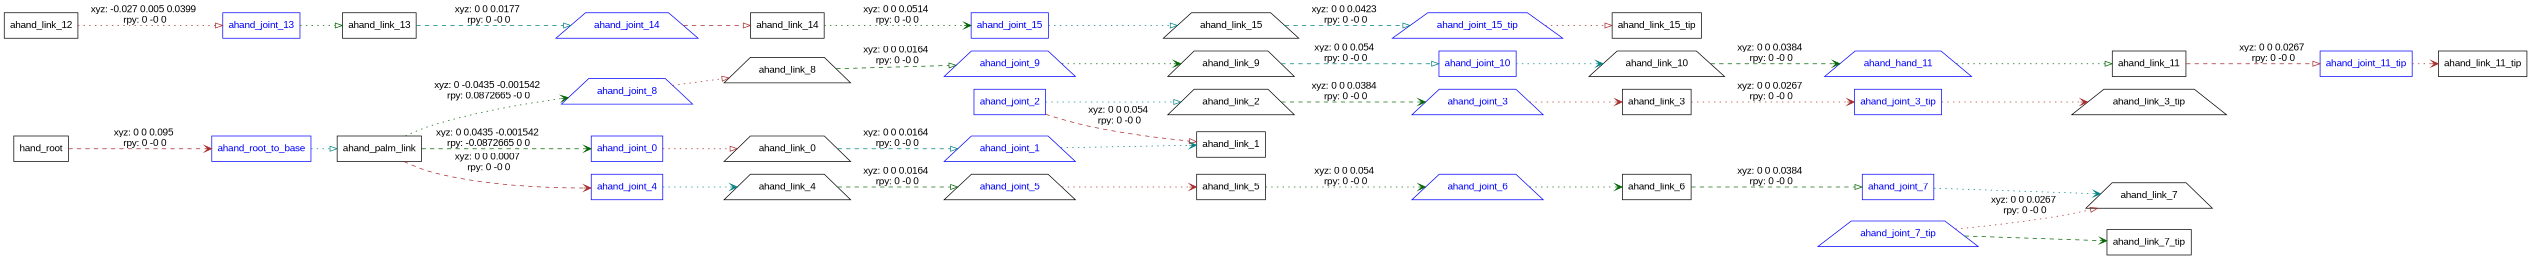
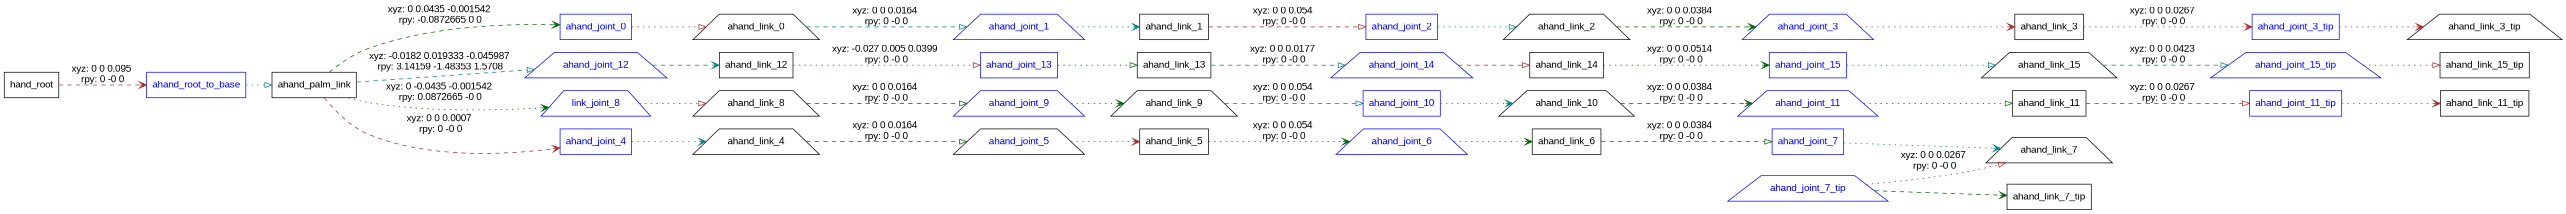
(1898, 64) -> (1808, 103)
none -> (596, 65)
(627, 91) -> (596, 103)
(1117, 132) -> (1284, 27)
